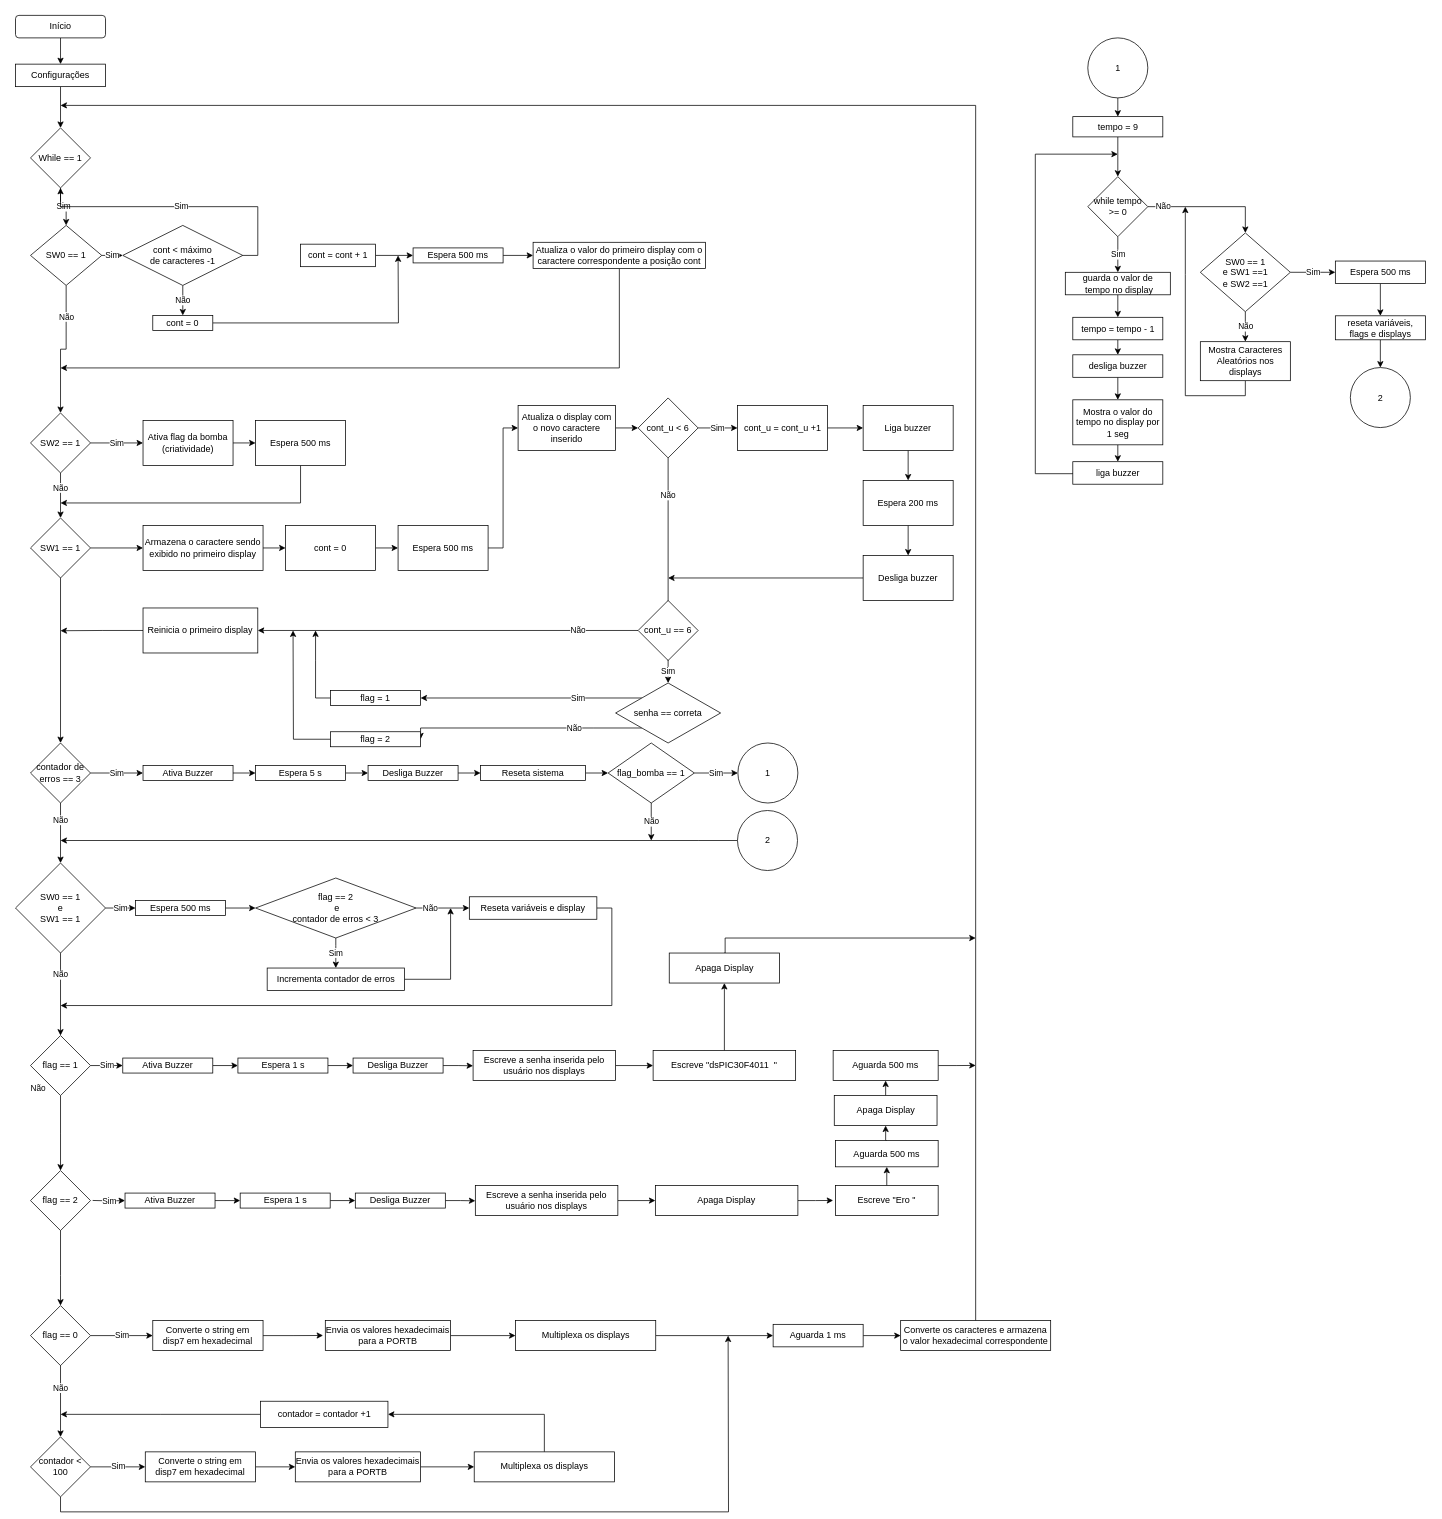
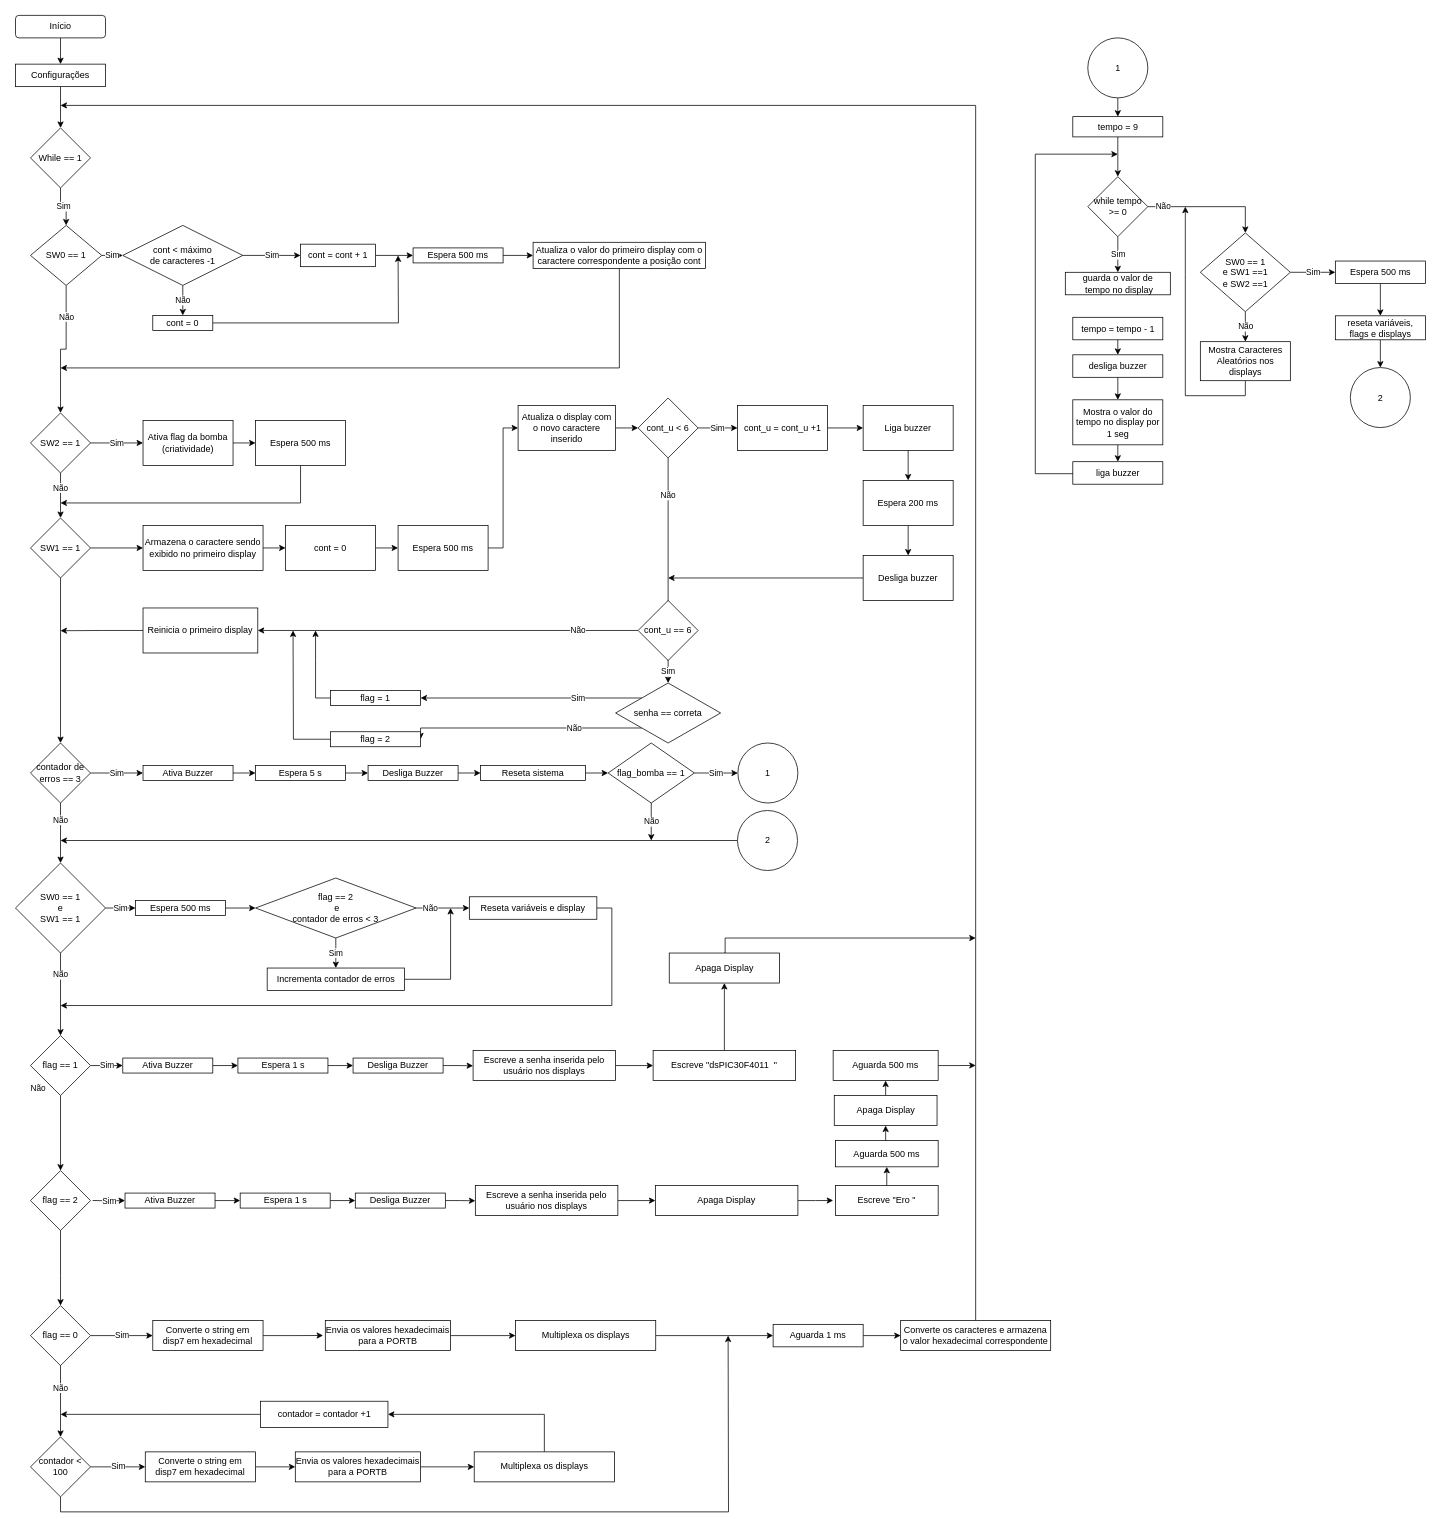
(189, 207) -> (275, 255)
(1118, 303) -> none
